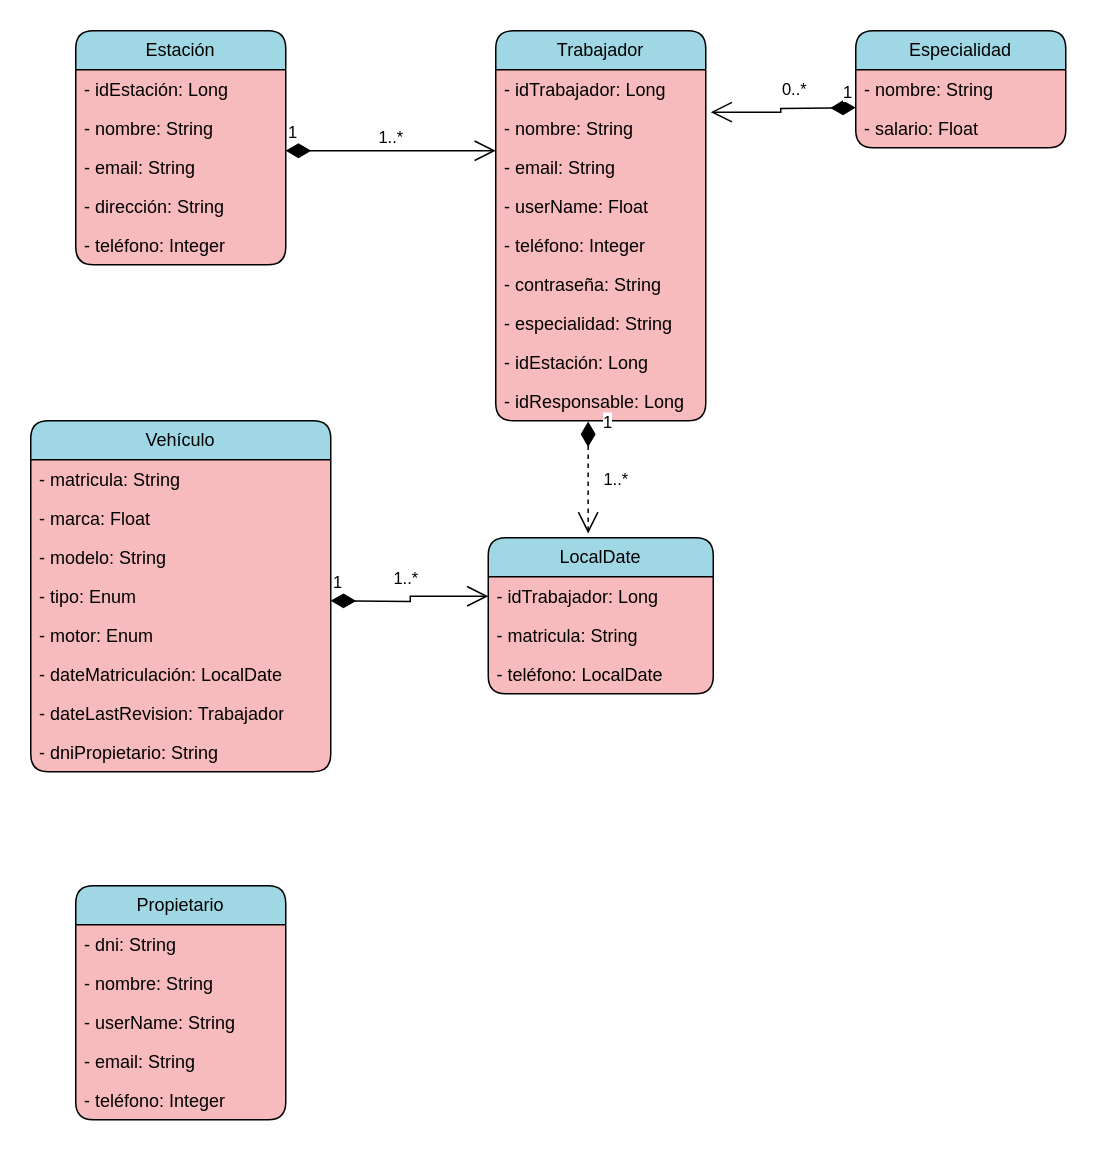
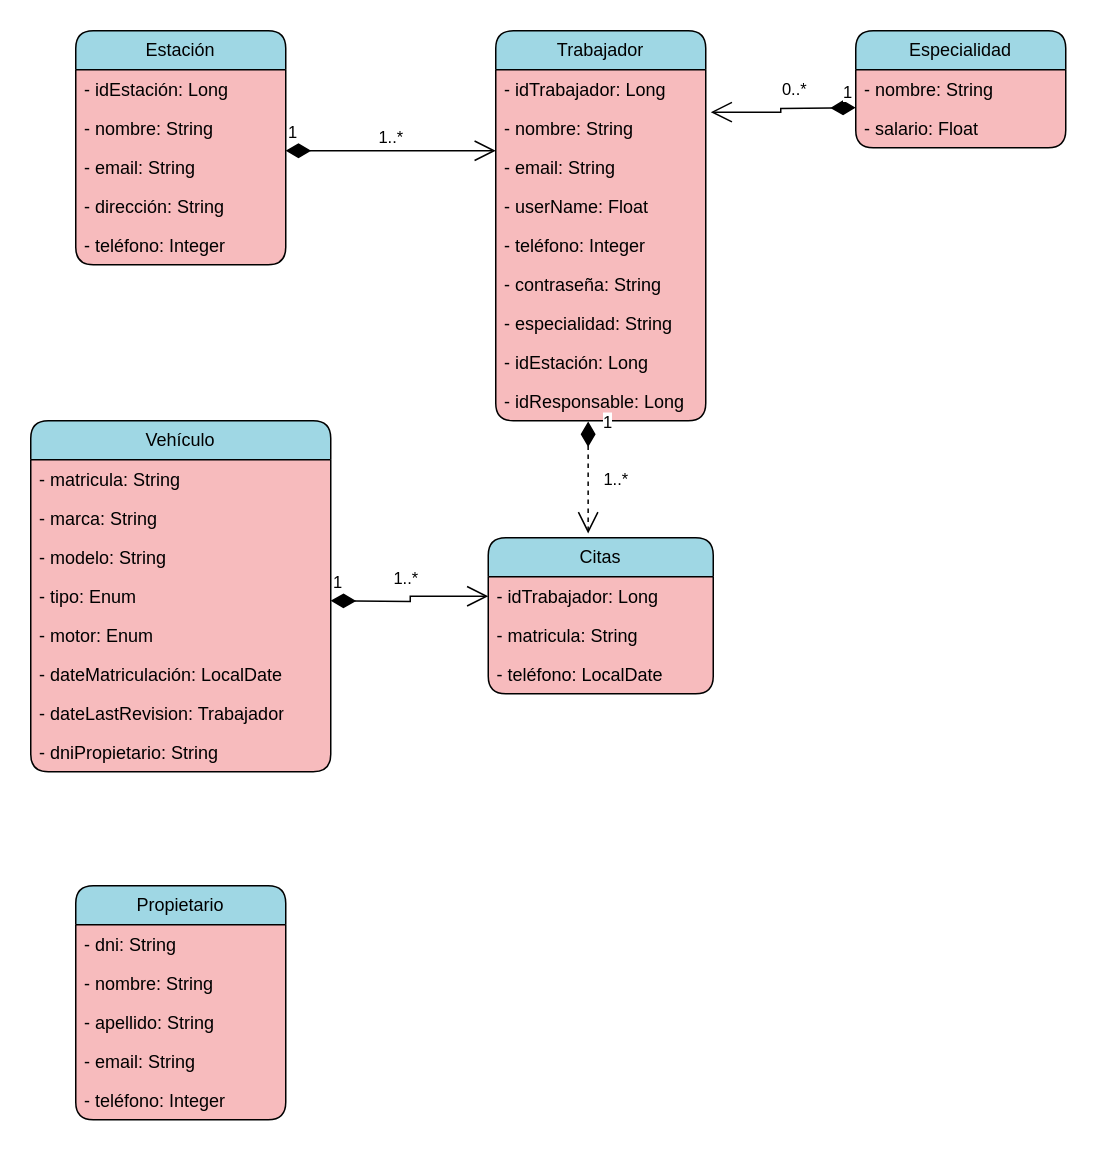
(101, 520) -> (106, 520)
(601, 557) -> (601, 557)
(166, 1024) -> (159, 1024)
